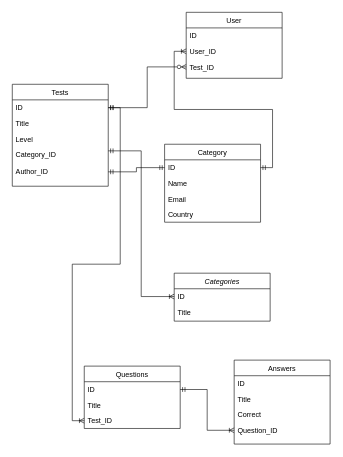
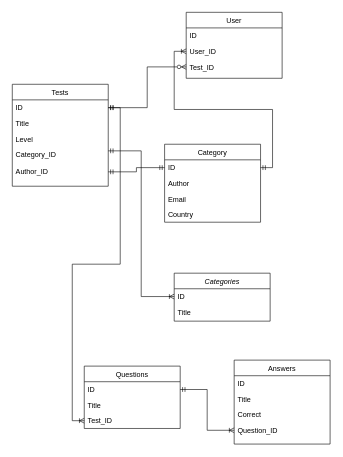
(176, 184) -> (180, 184)
